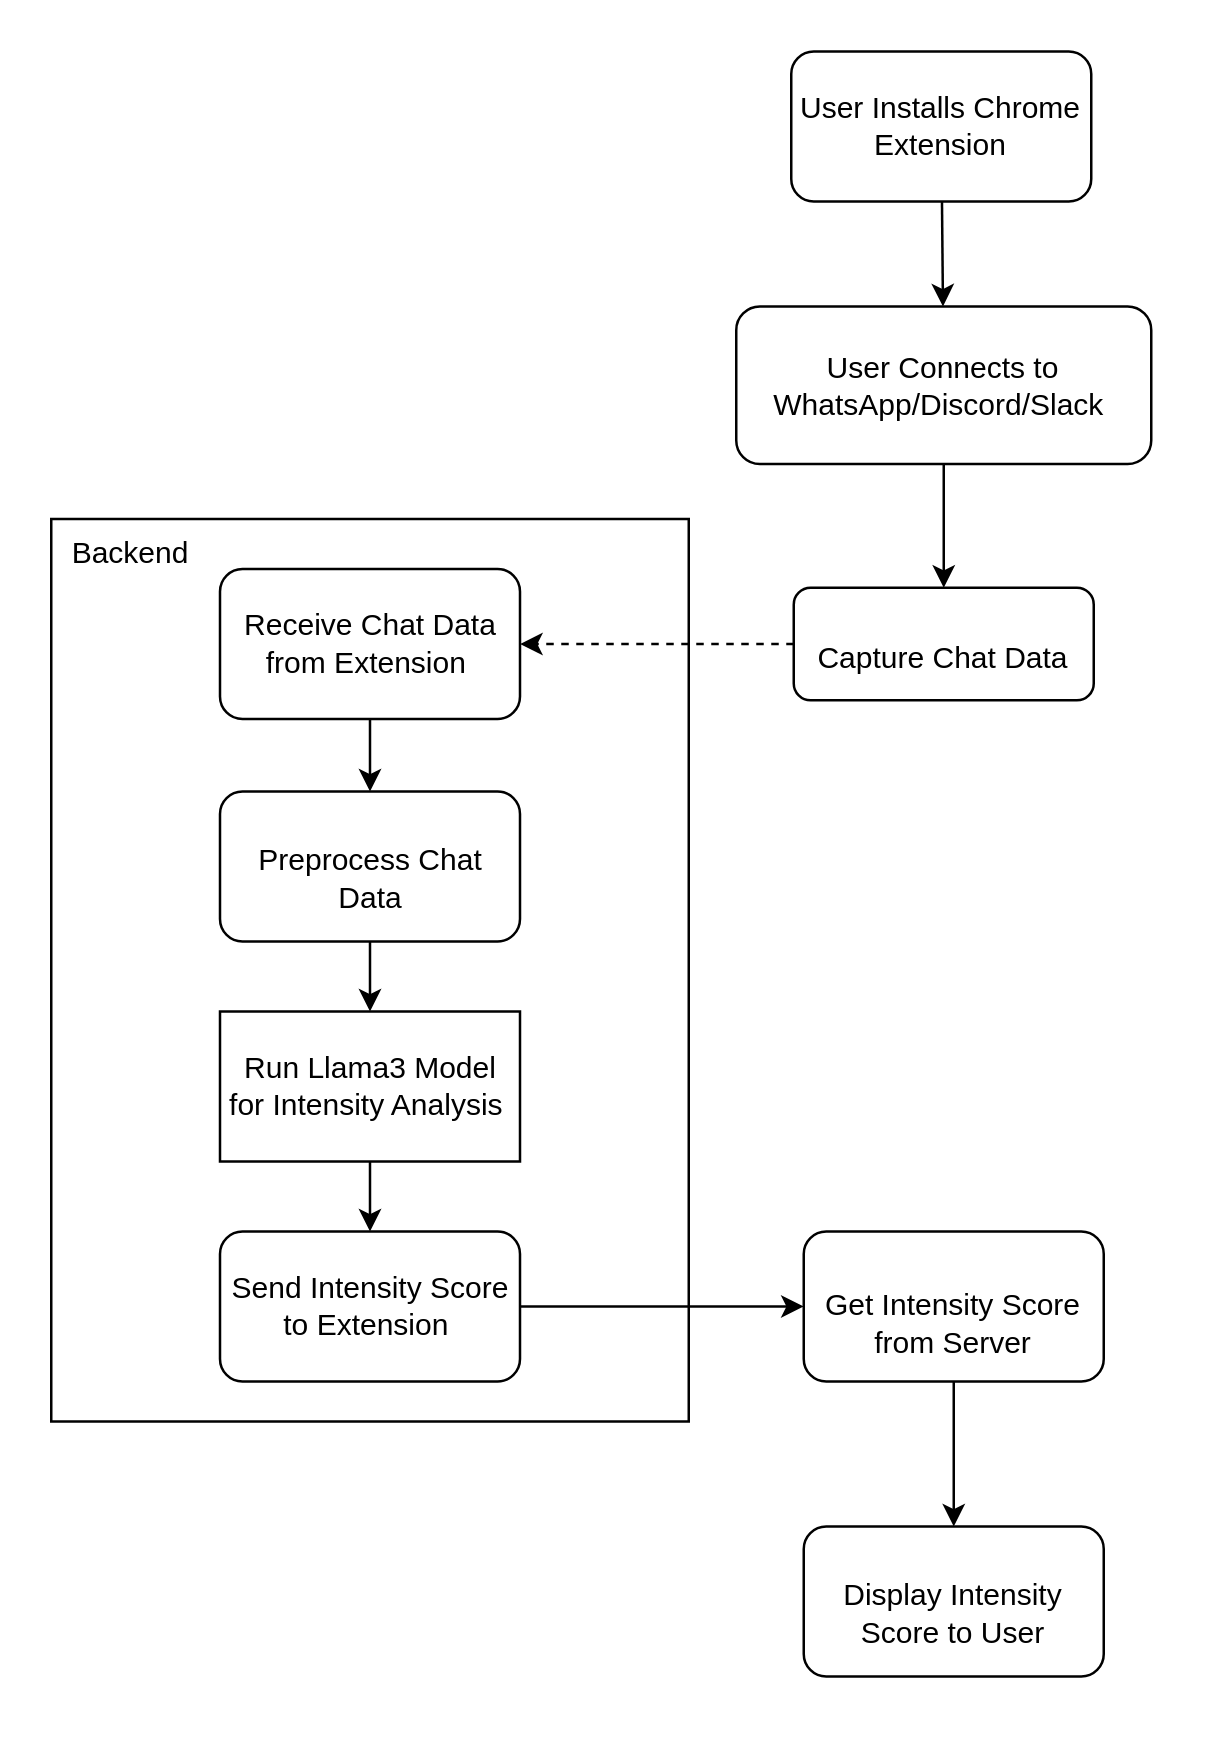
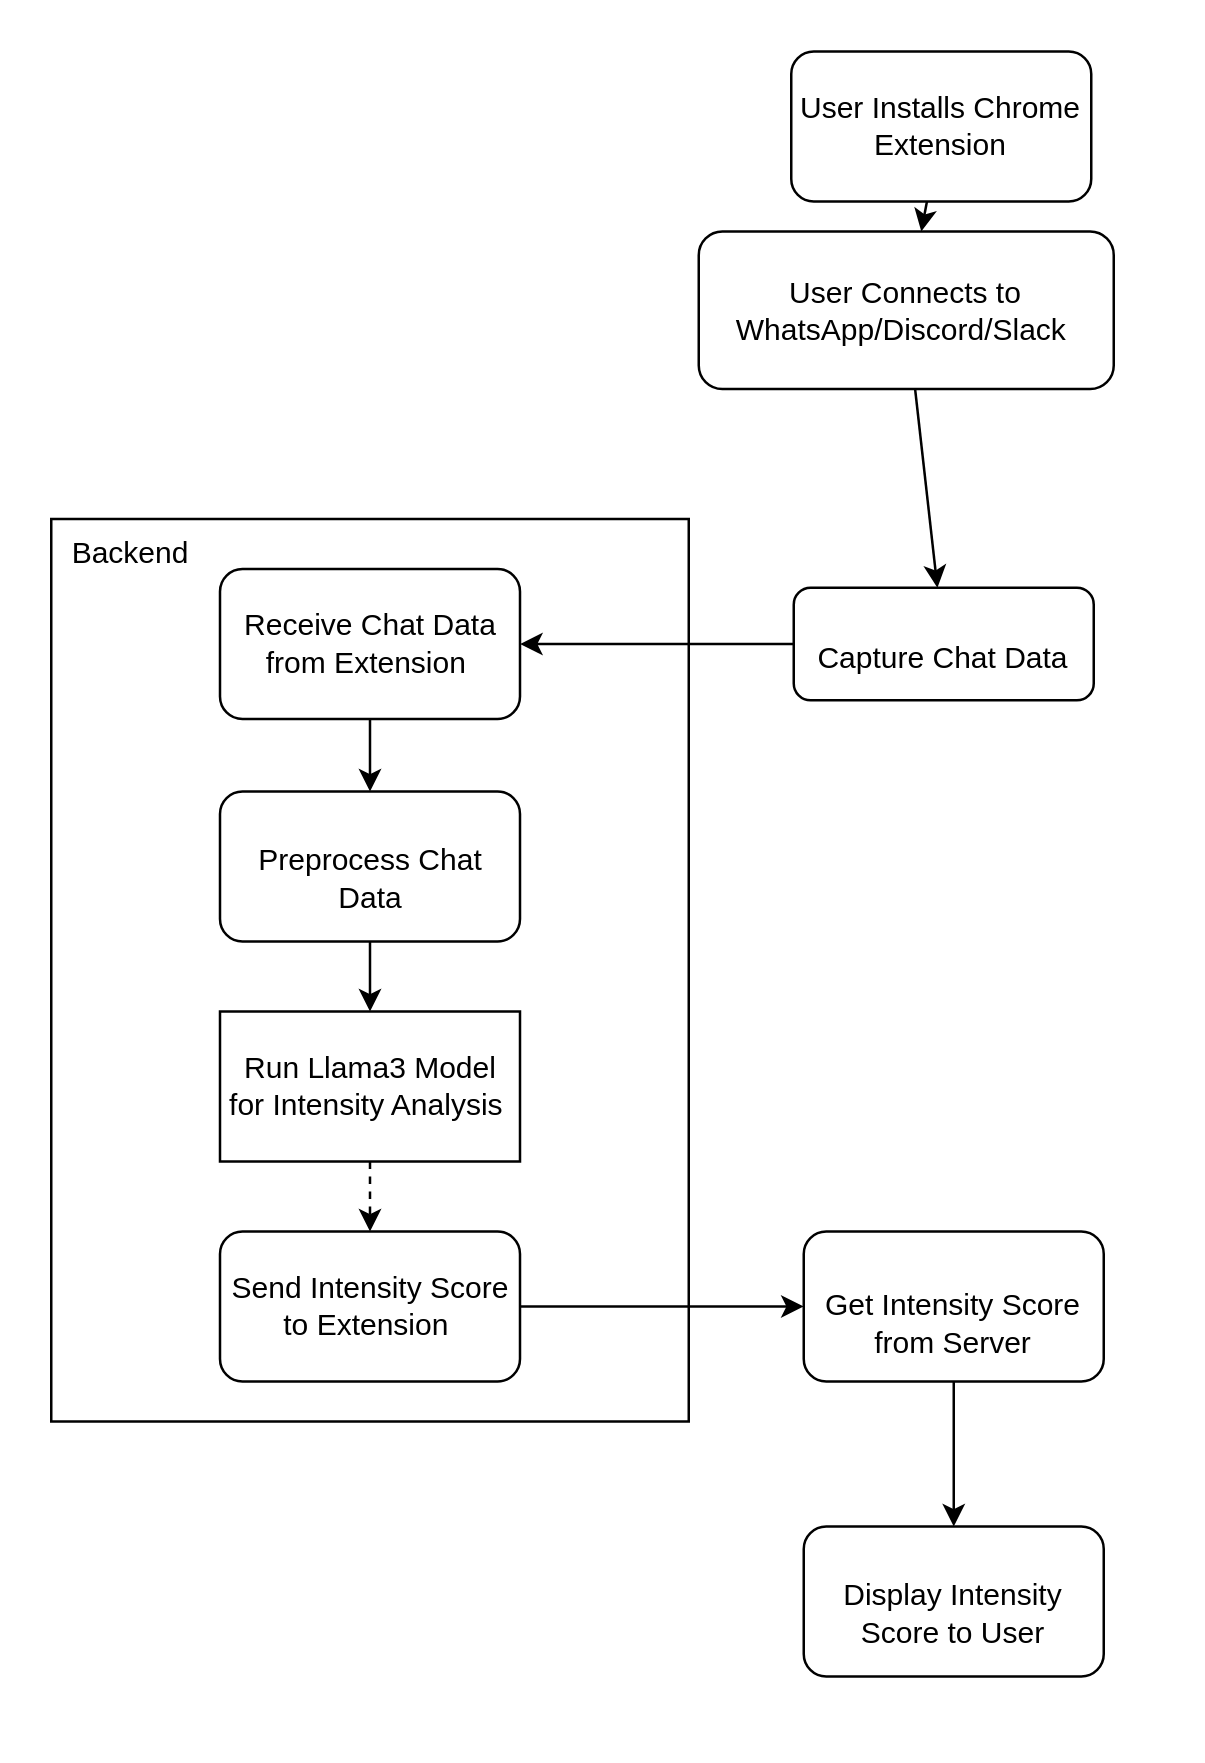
(944, 385) -> (906, 310)
(662, 644) -> (662, 644)
(370, 1187) -> (370, 1187)
